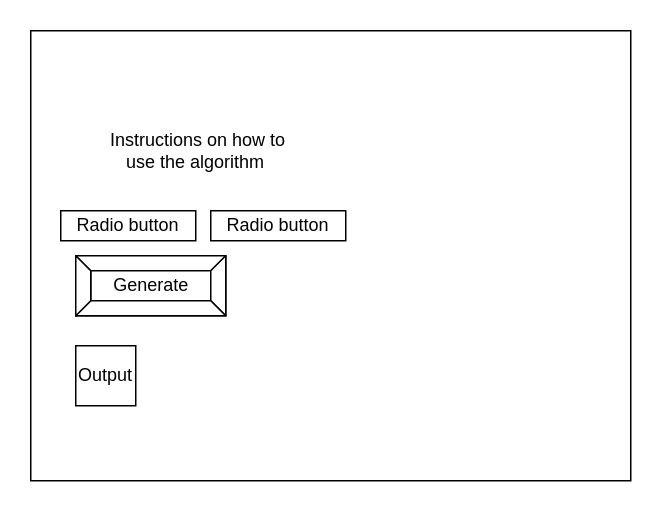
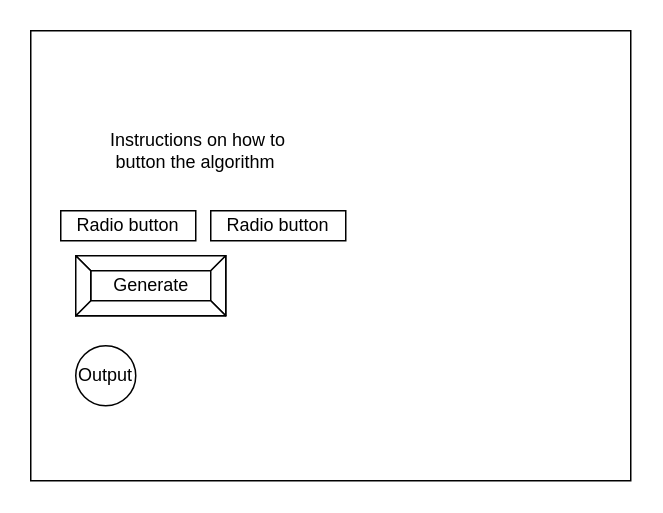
(196, 151) -> (196, 151)
(106, 376) -> (106, 376)
